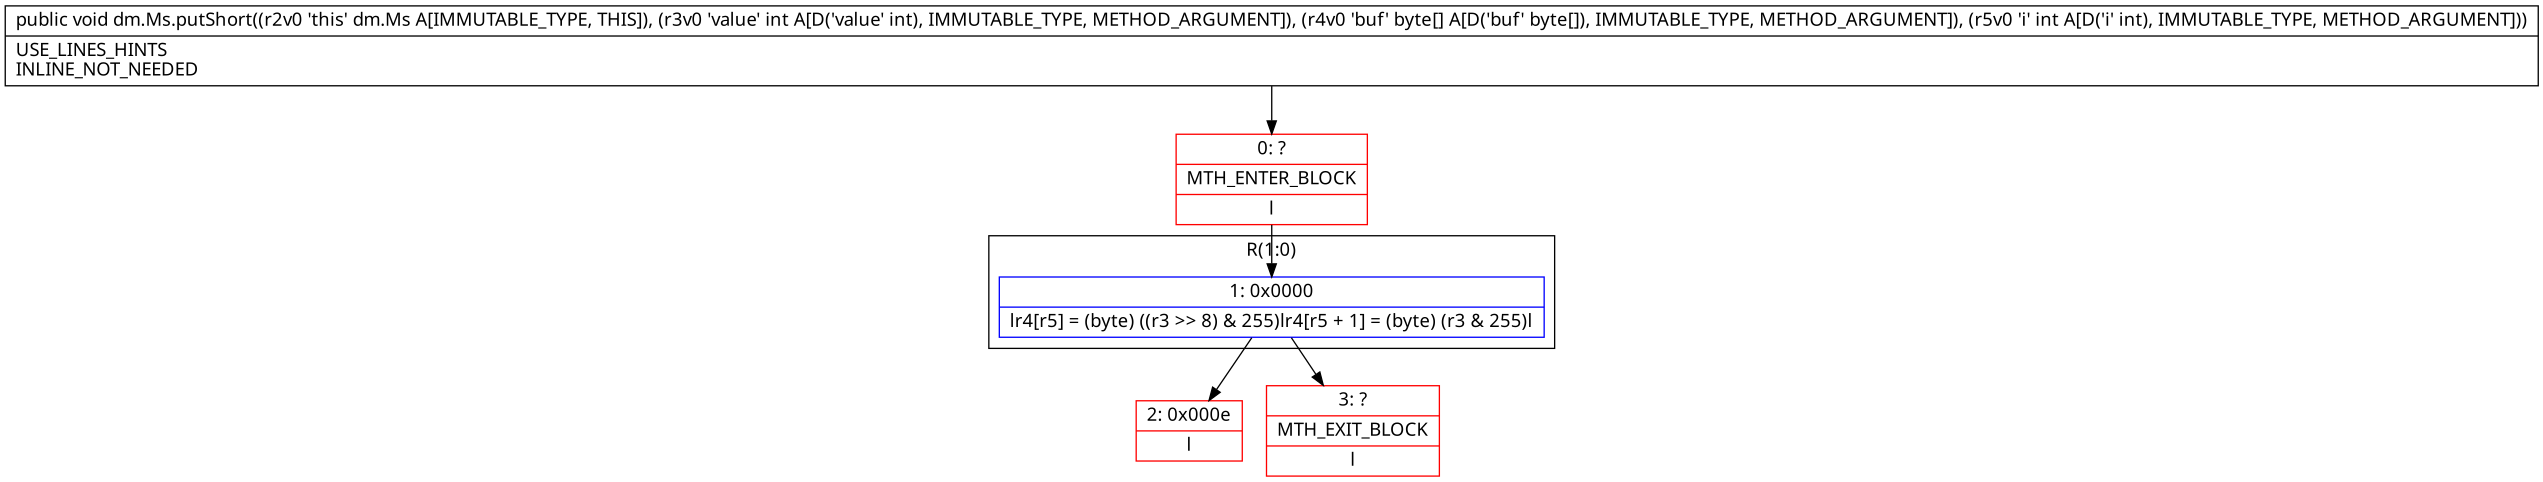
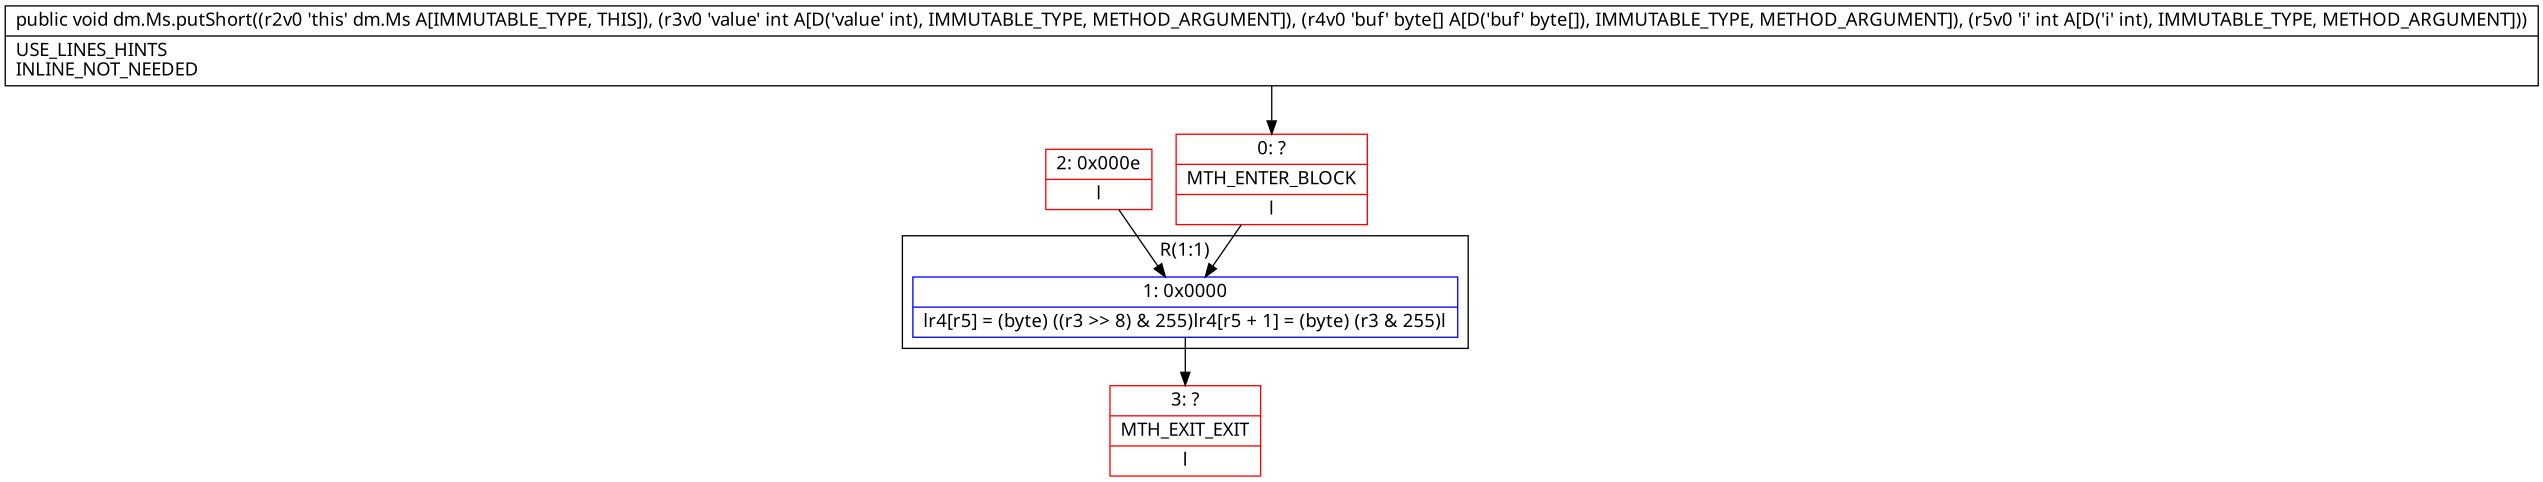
(1272, 251) -> (1185, 251)
(1234, 364) -> (1143, 245)
(1353, 430) -> (1185, 430)
